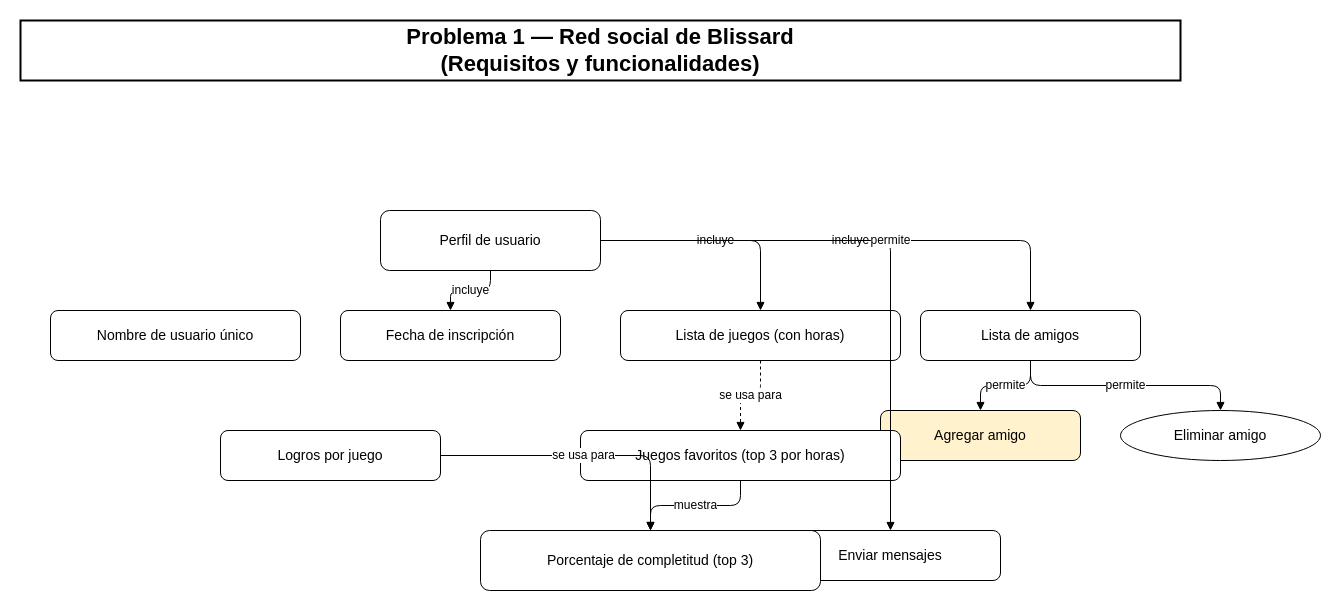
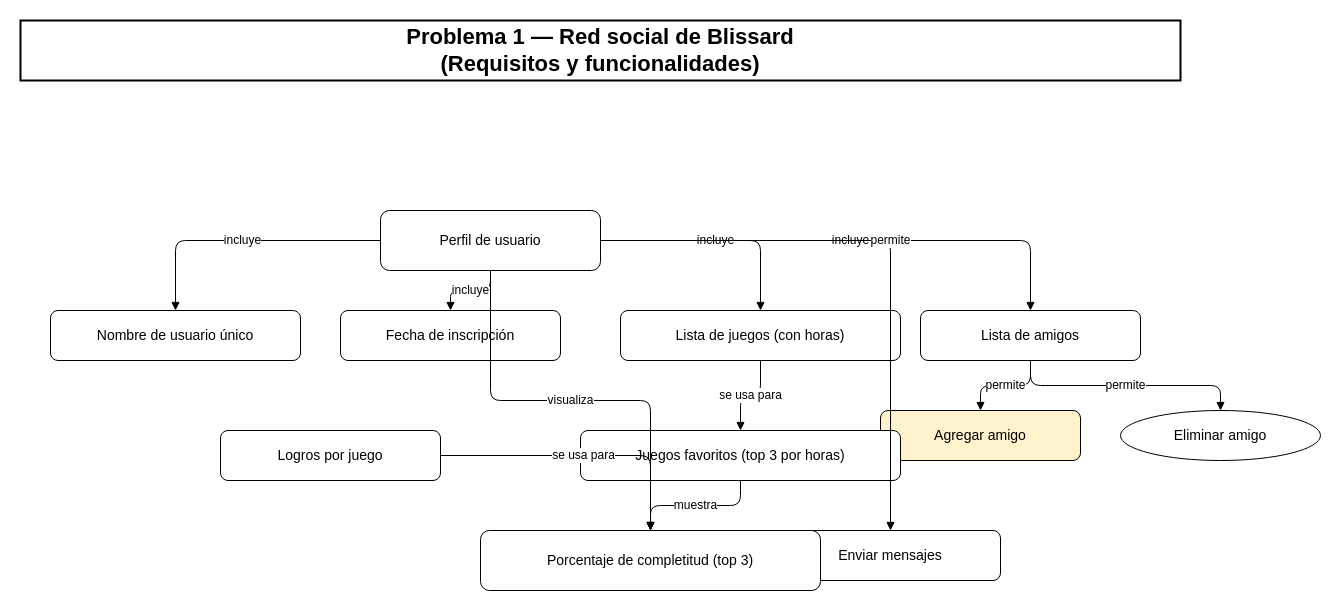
none -> (253, 241)
(761, 374) -> (761, 374)
none -> (543, 401)
